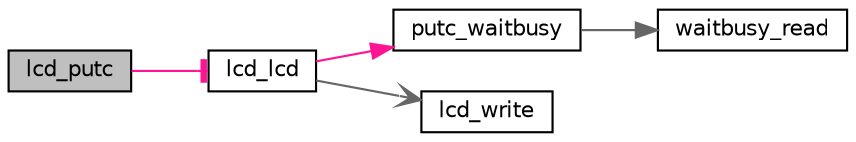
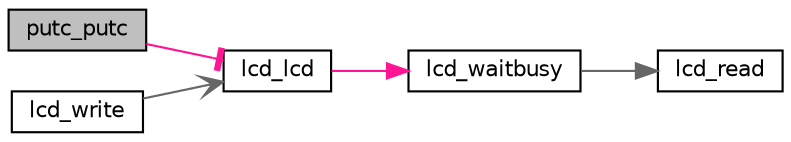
(487, 30) -> (495, 71)
(753, 30) -> (720, 71)
(70, 71) -> (77, 30)
(358, 88) -> (173, 92)
